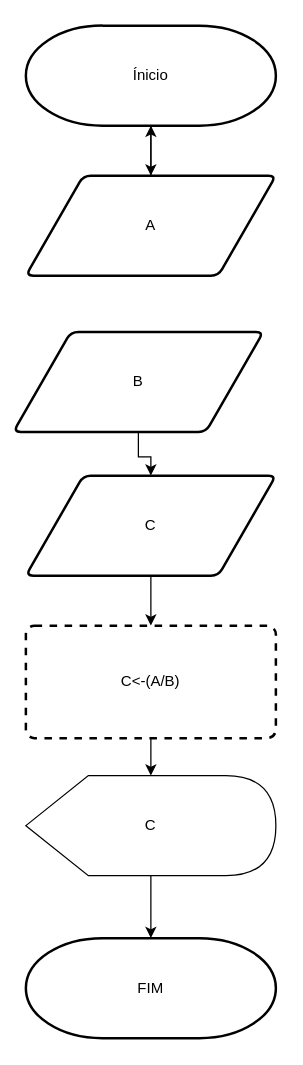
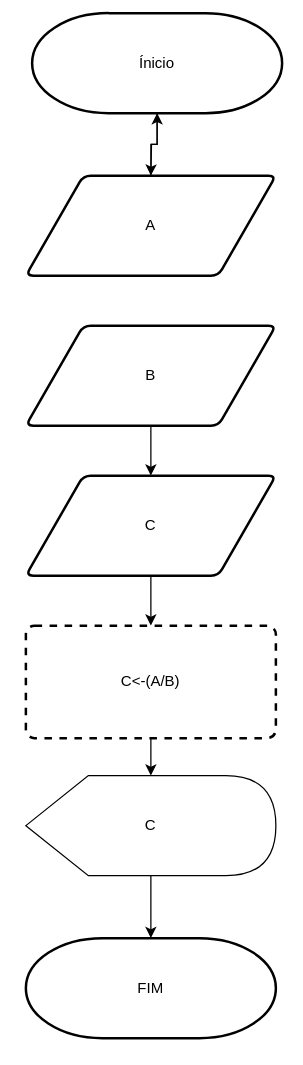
(151, 76) -> (157, 63)
(138, 382) -> (151, 376)
